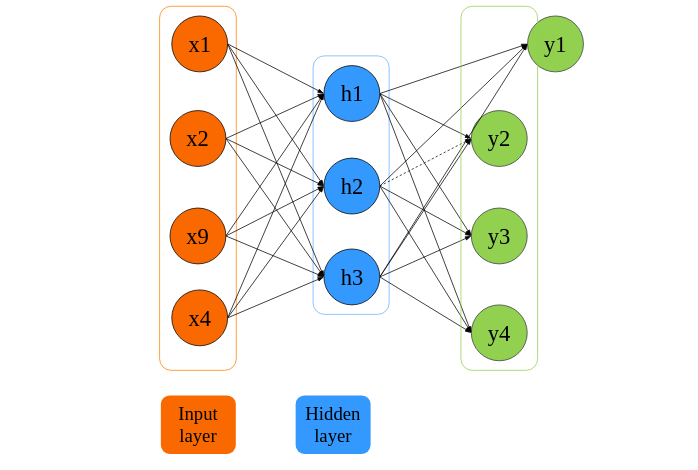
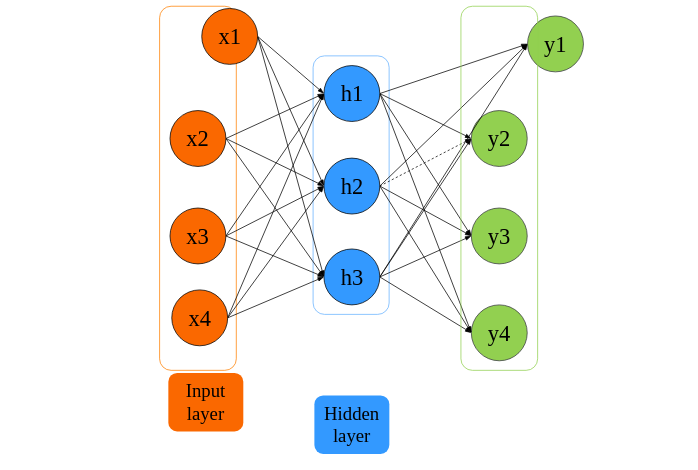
(200, 44) -> (230, 36)
(198, 236) -> (198, 236)
(198, 425) -> (206, 402)
(333, 425) -> (352, 425)
